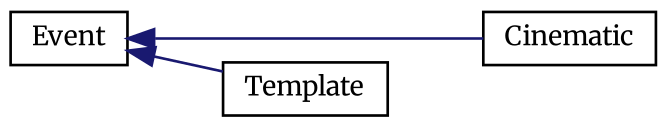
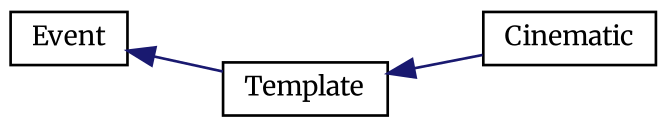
(319, 39) -> (448, 62)
